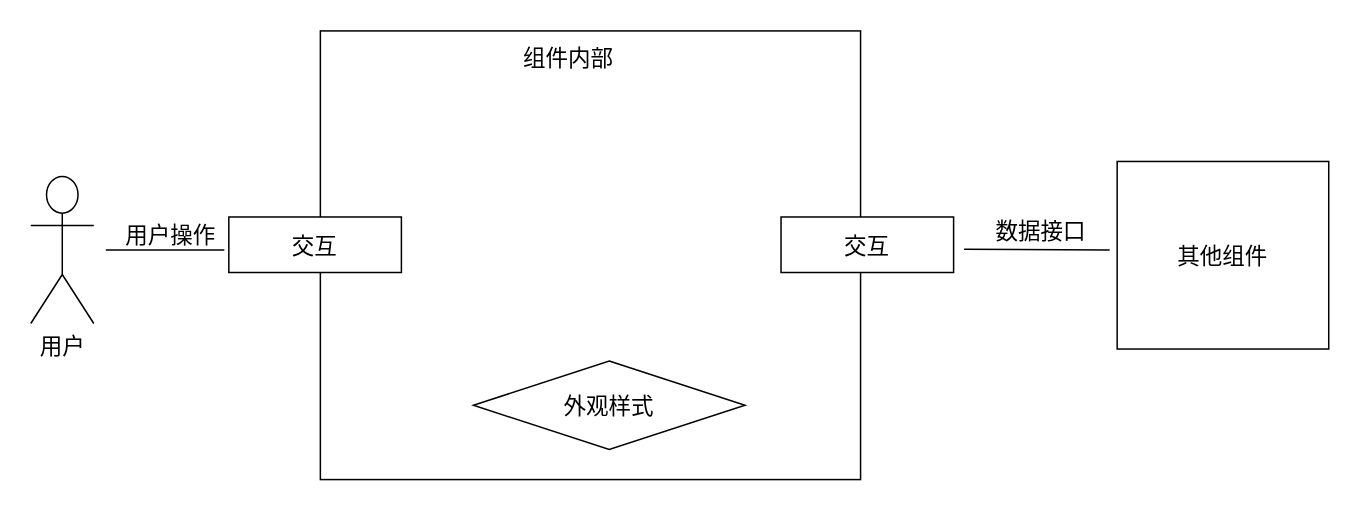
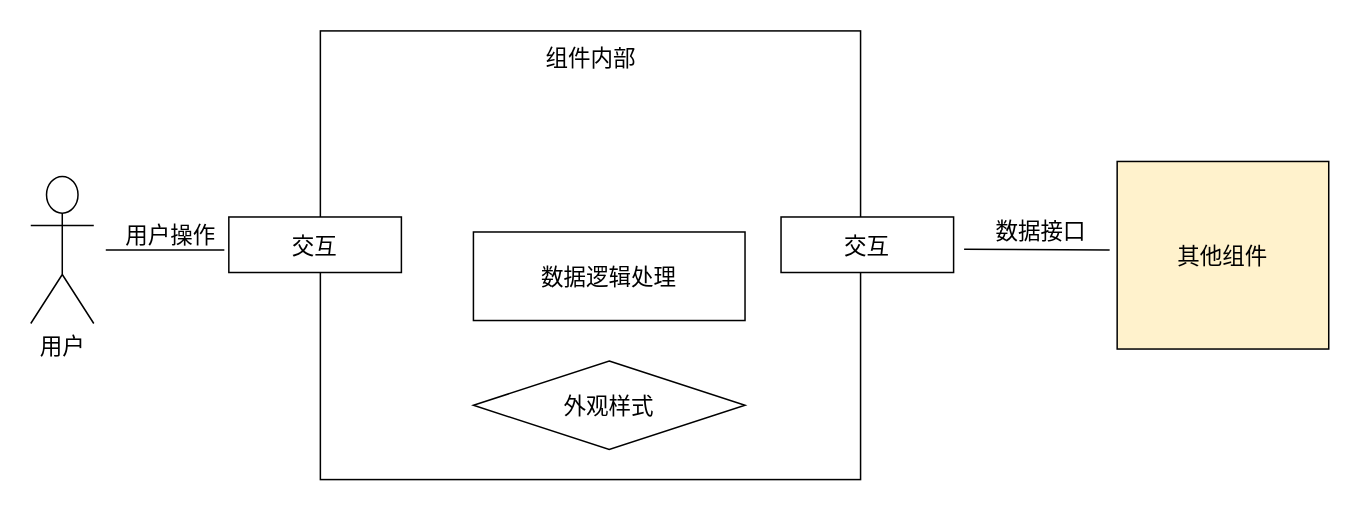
(568, 57) -> (590, 57)
(1223, 255) -> (1223, 255)
none -> (609, 276)
